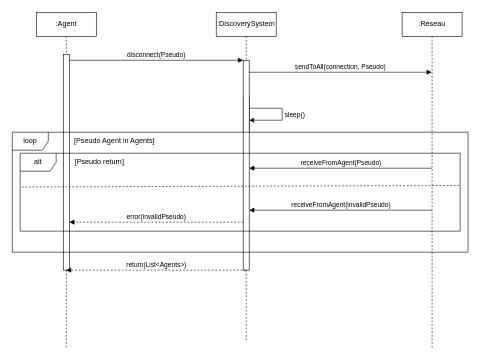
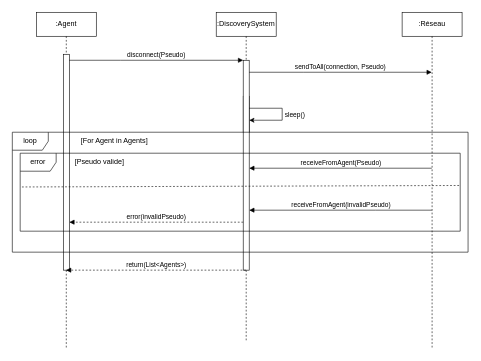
(115, 141) -> (115, 141)
(38, 162) -> (38, 162)
(100, 162) -> (100, 162)
